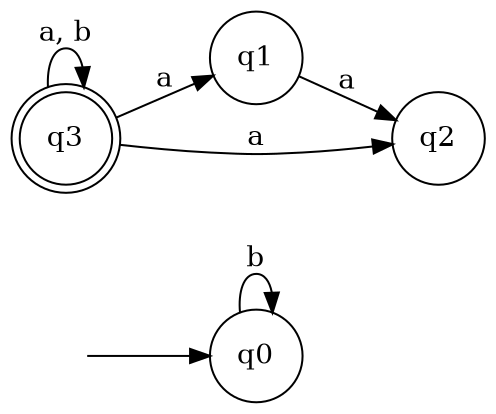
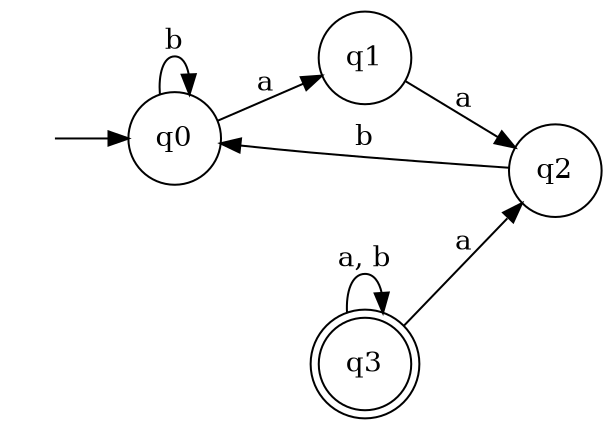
(155, 101) -> (260, 102)
none -> (375, 158)
